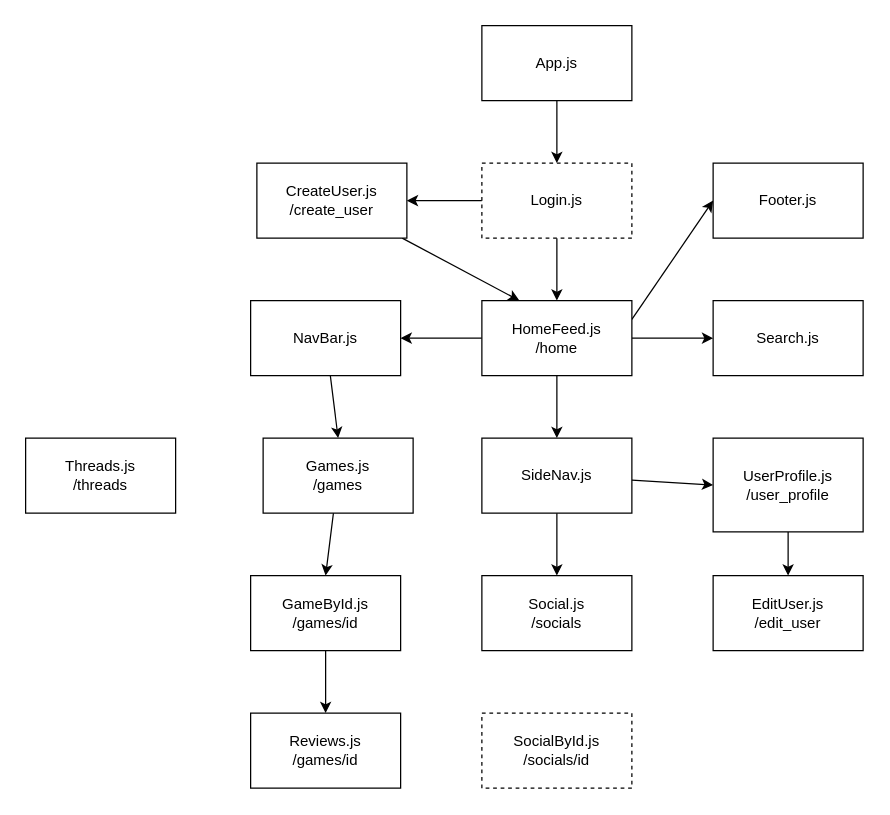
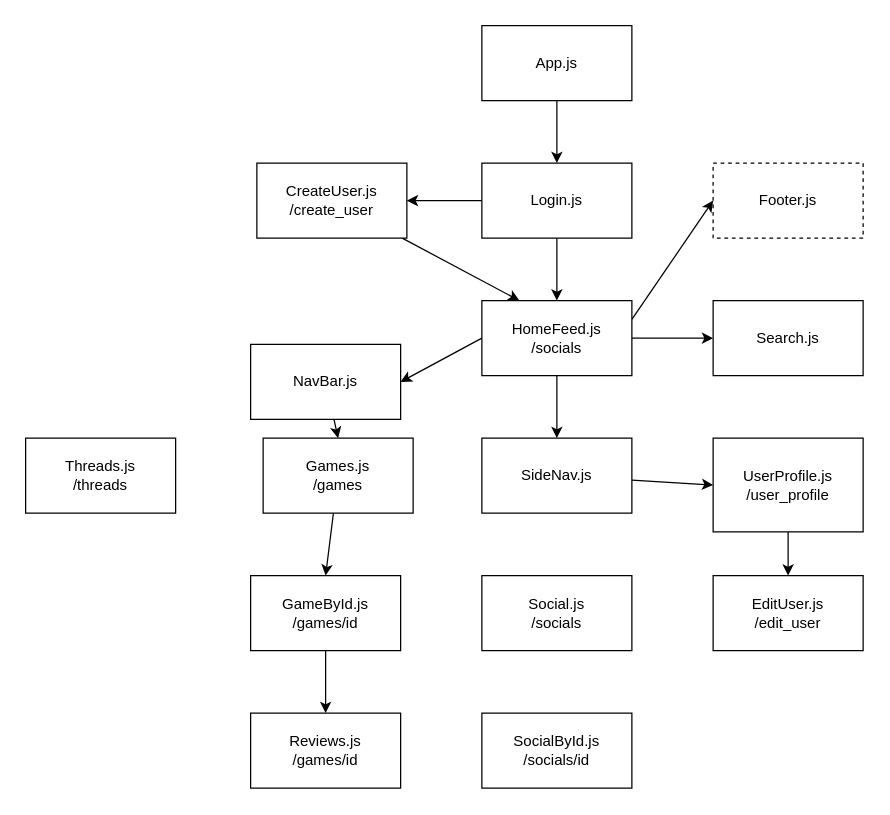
(557, 201) -> (557, 201)
(788, 201) -> (788, 201)
(326, 338) -> (326, 382)
(557, 338) -> (557, 338)
(557, 540) -> none
(557, 751) -> (557, 751)
